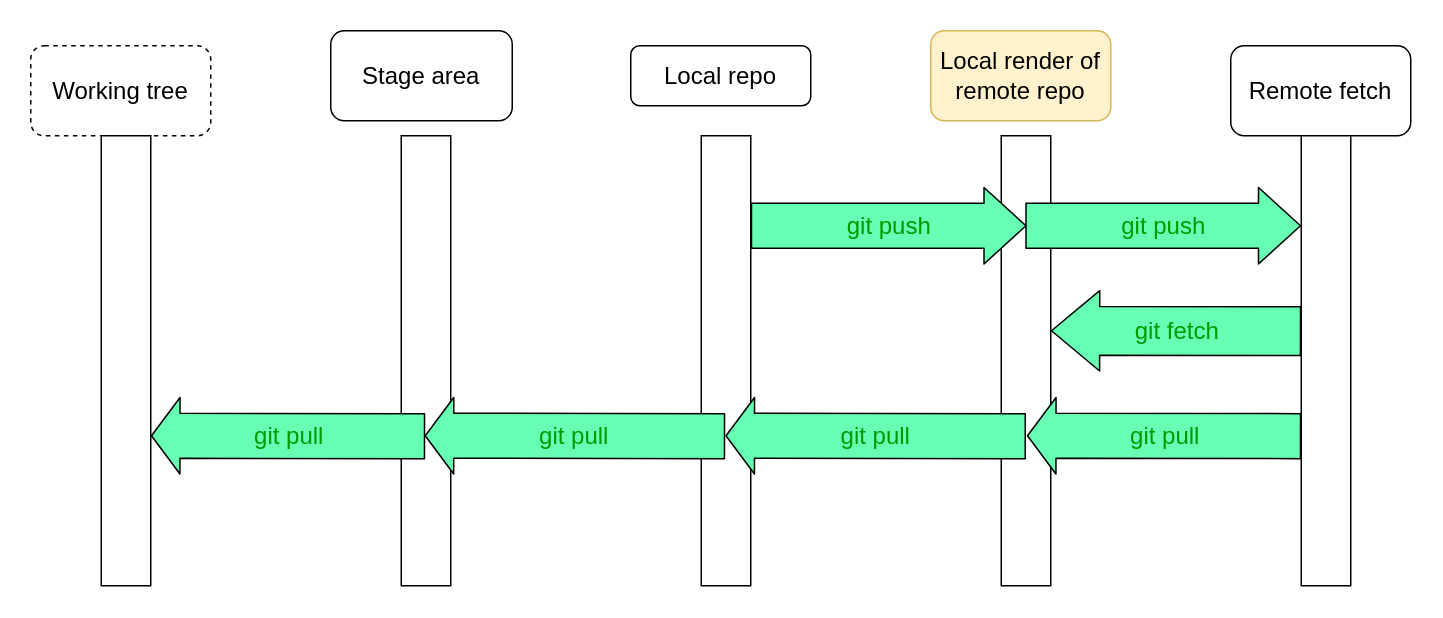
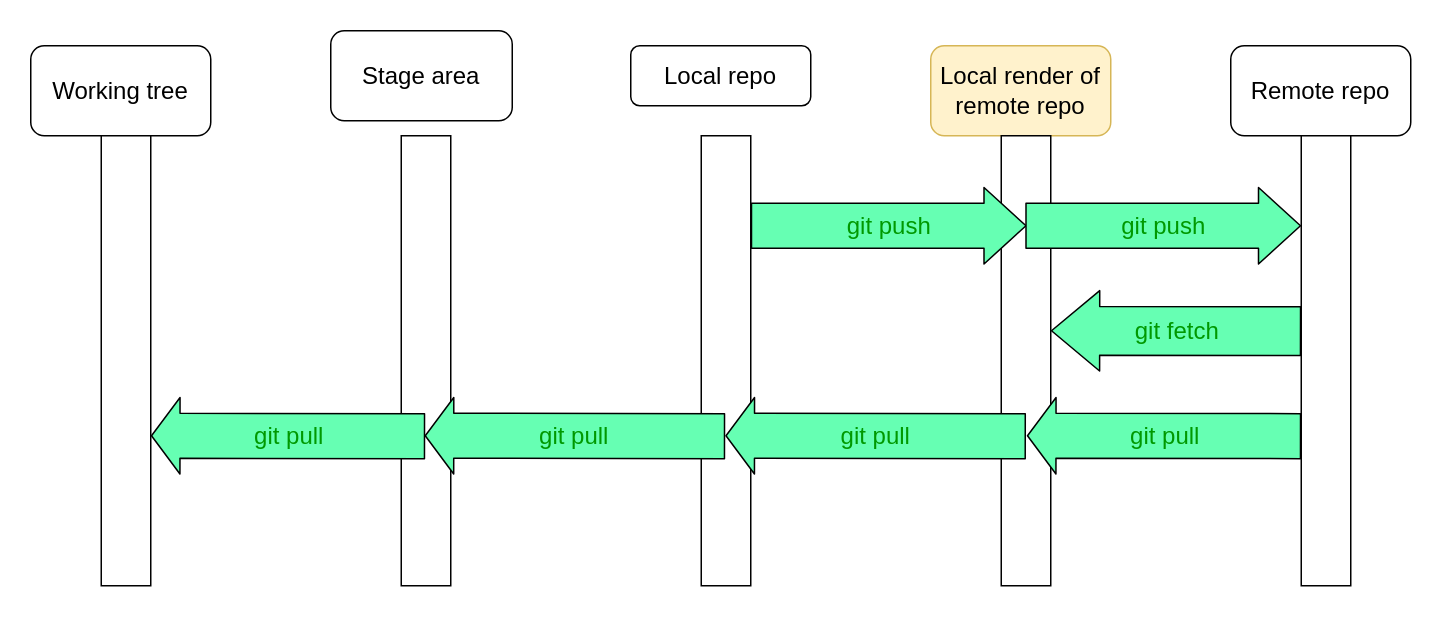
(1021, 76) -> (1021, 91)
(121, 91) -> (121, 91)
(1321, 91) -> (1321, 91)
